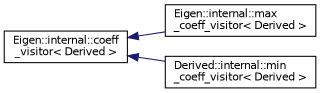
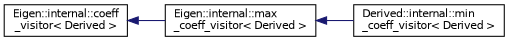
(152, 59) -> (340, 21)
